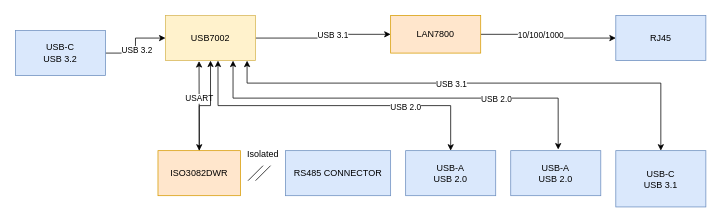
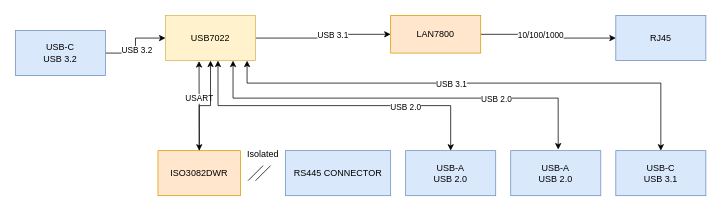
(210, 38) -> (210, 38)
(338, 173) -> (338, 173)
(660, 179) -> (660, 173)
